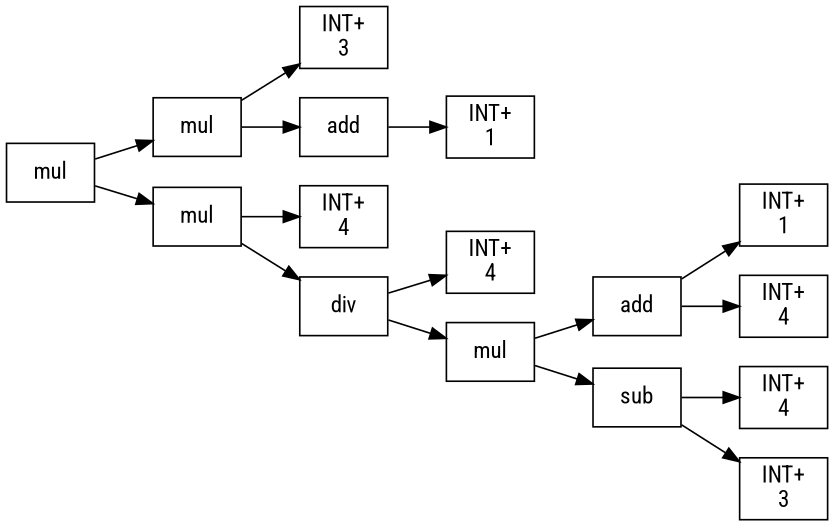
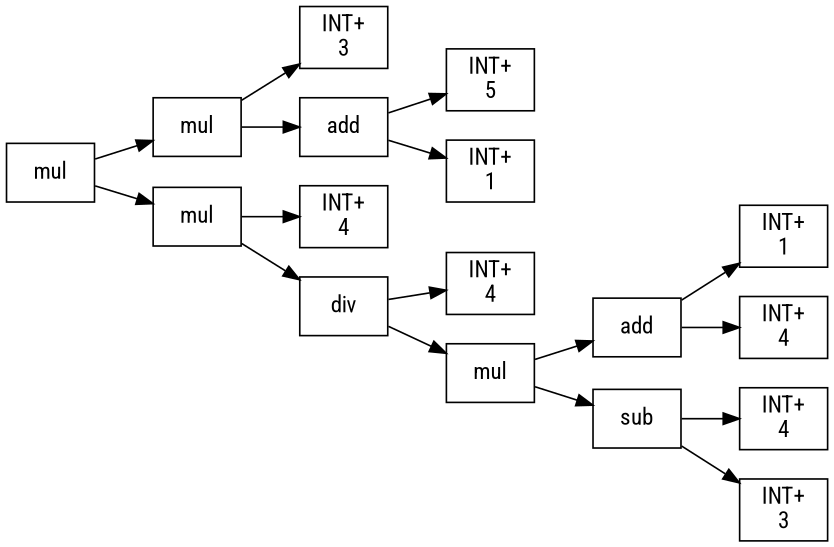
none -> (490, 80)
